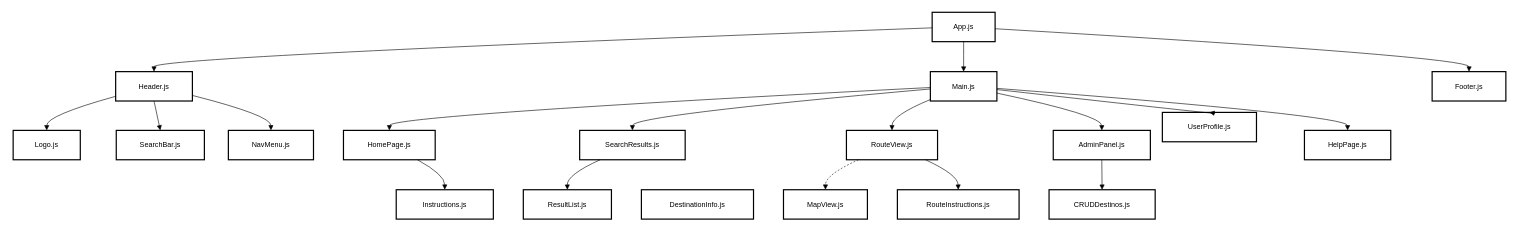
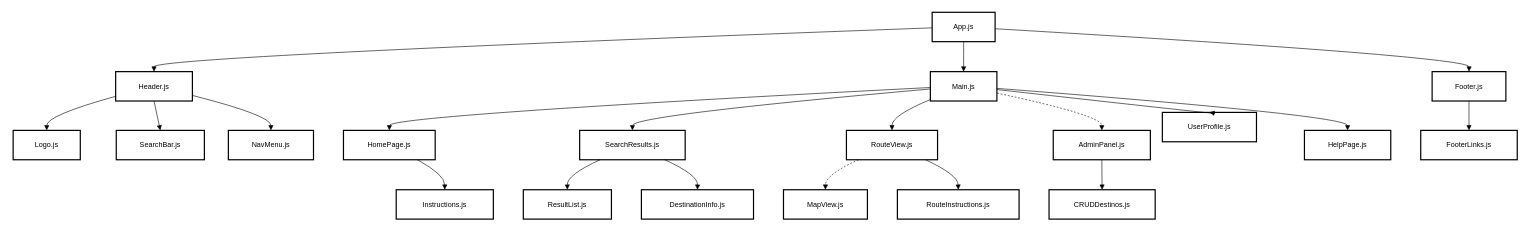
(1048, 105) -> (1048, 105)
none -> (1469, 124)
none -> (1469, 145)
none -> (684, 170)
